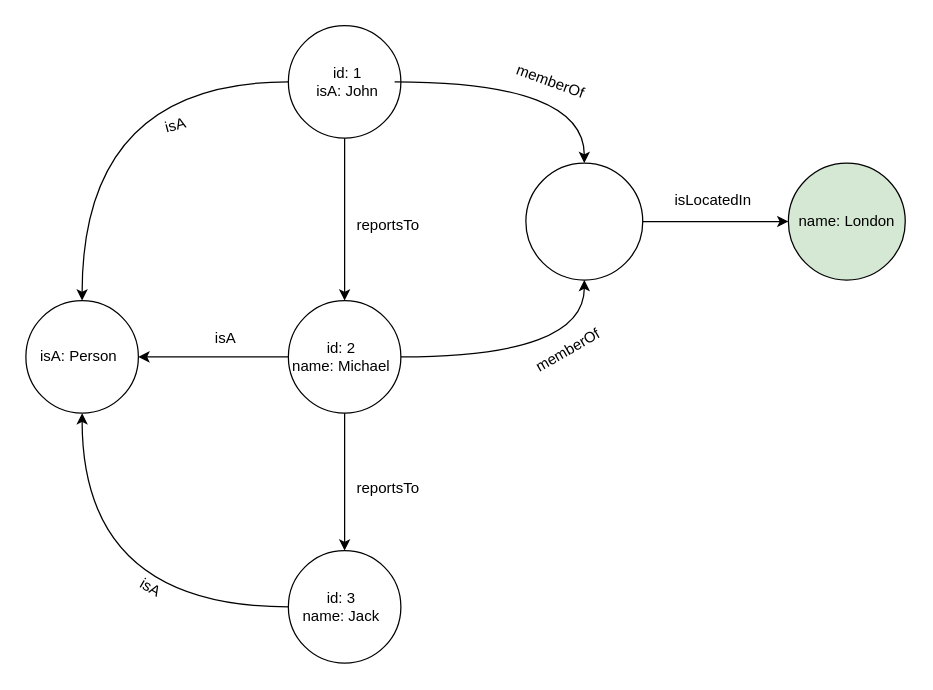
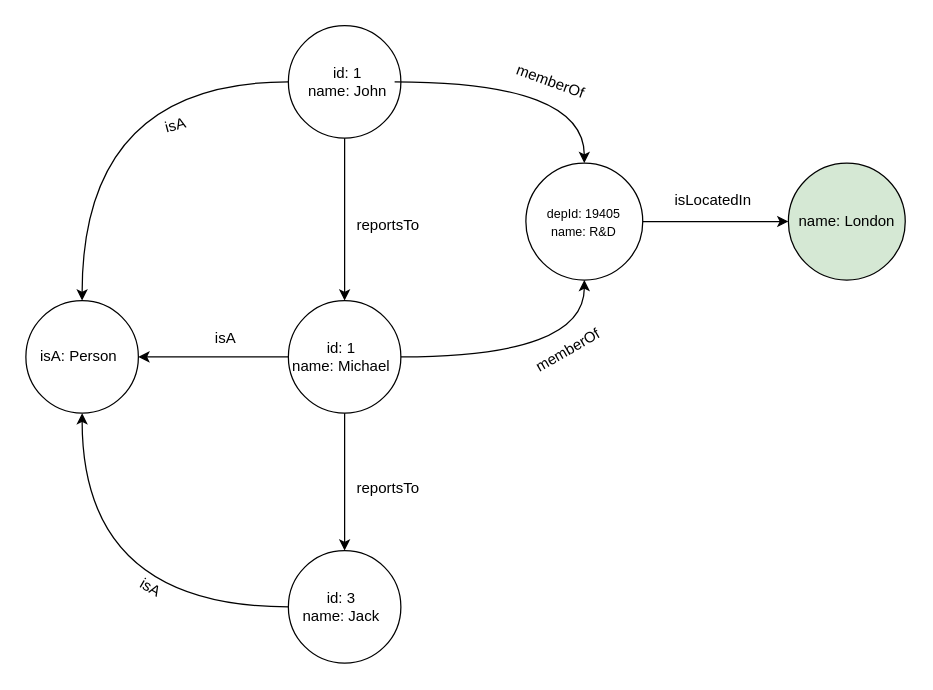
(348, 82) -> (348, 82)
none -> (584, 222)
(341, 357) -> (341, 357)
